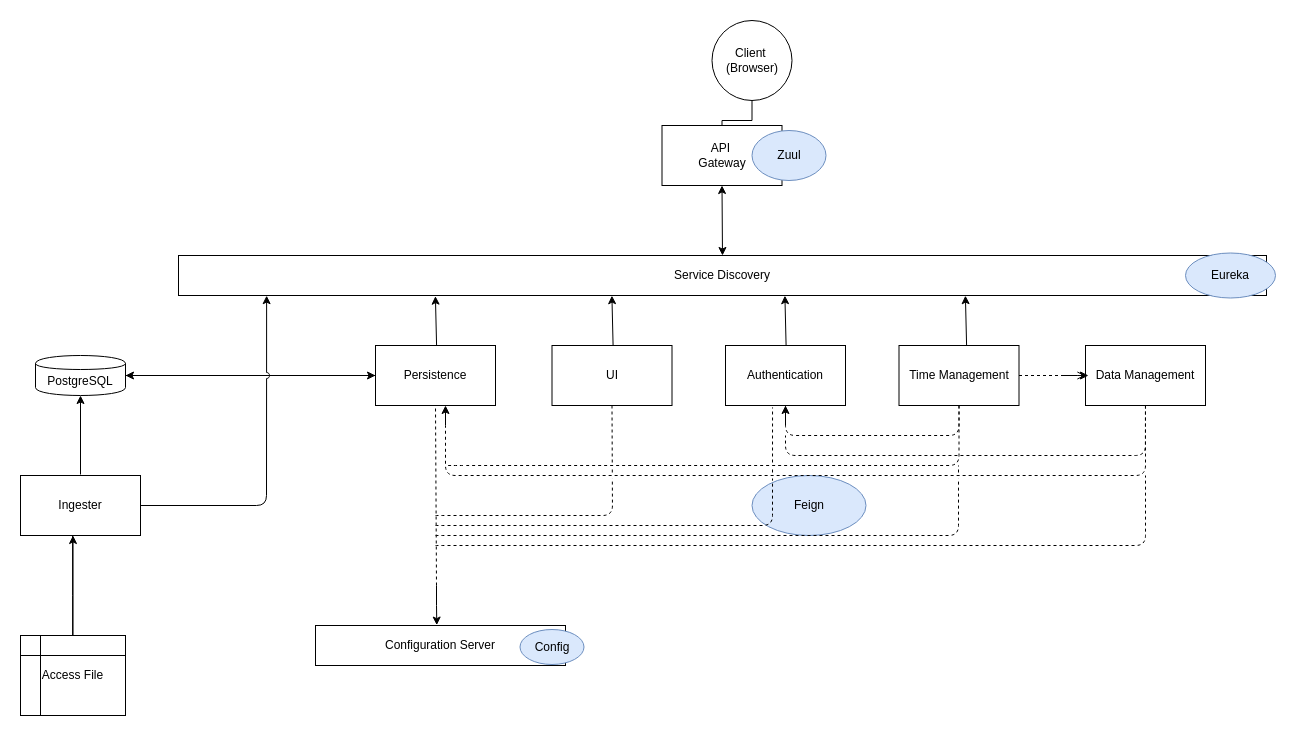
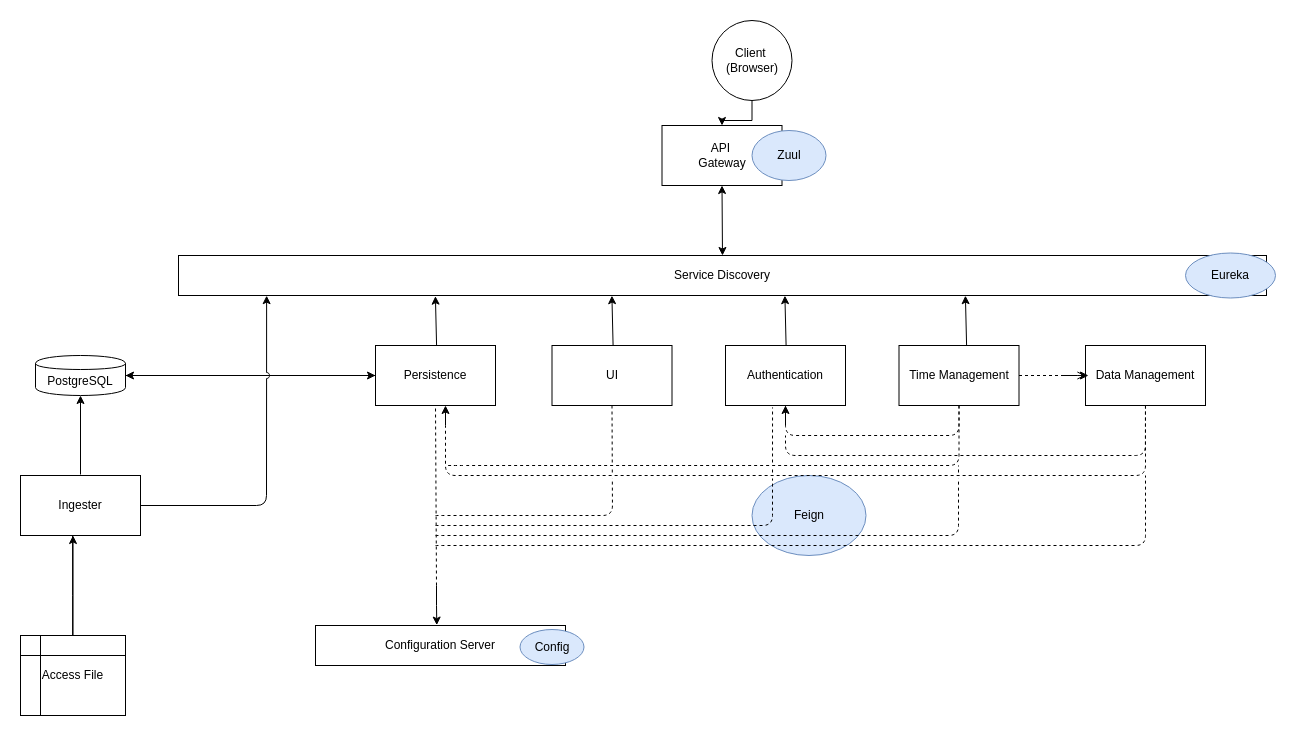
(723, 121) -> (724, 121)
(809, 506) -> (809, 516)
